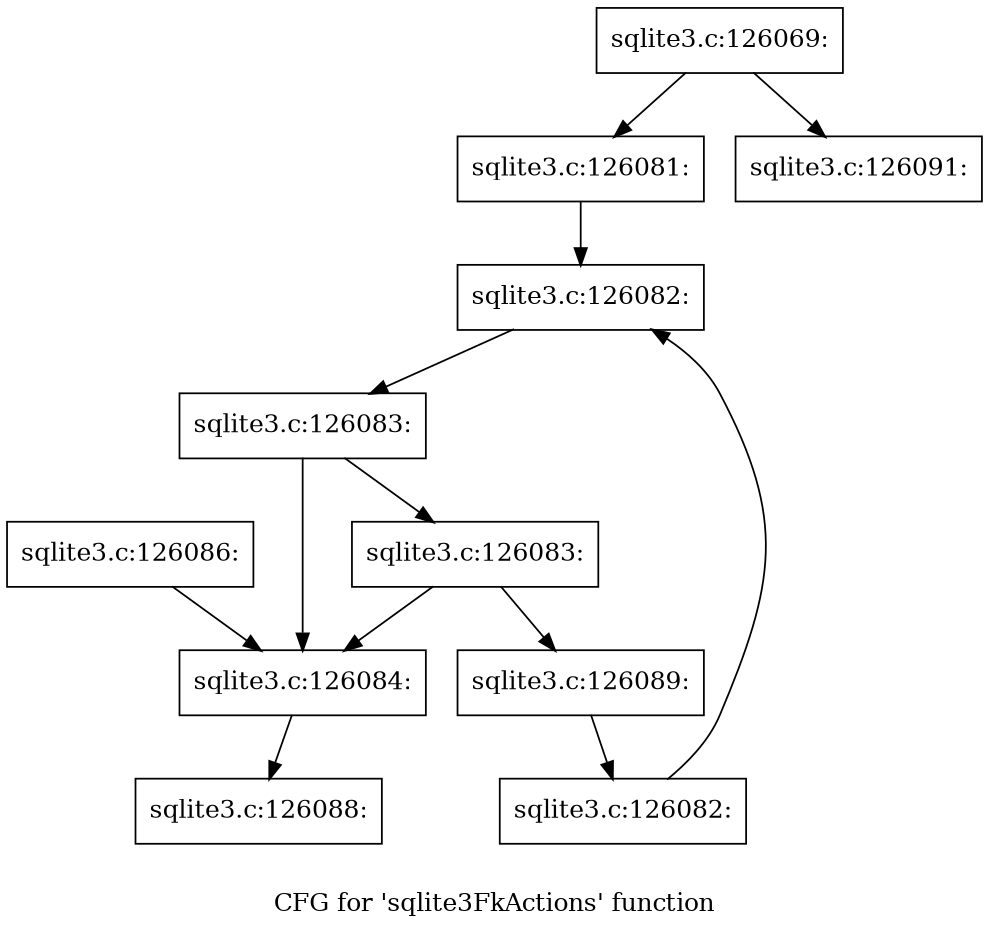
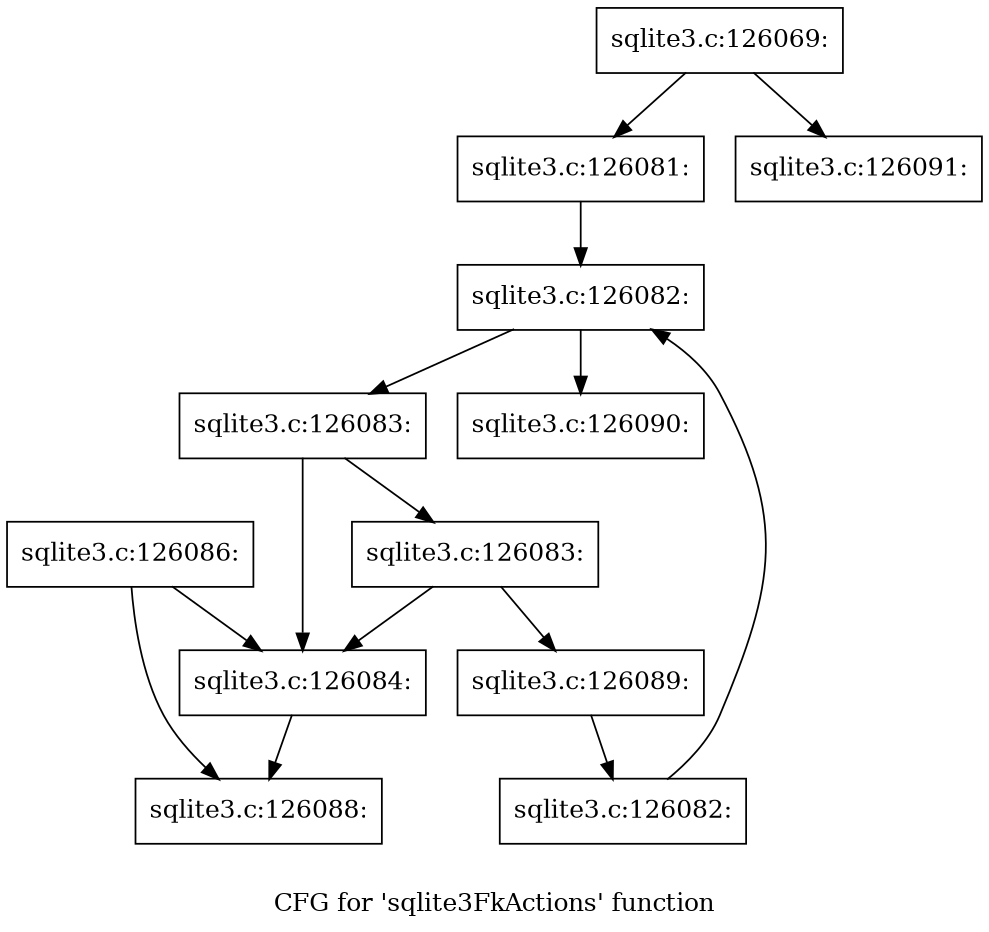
none -> (581, 426)
none -> (150, 685)
